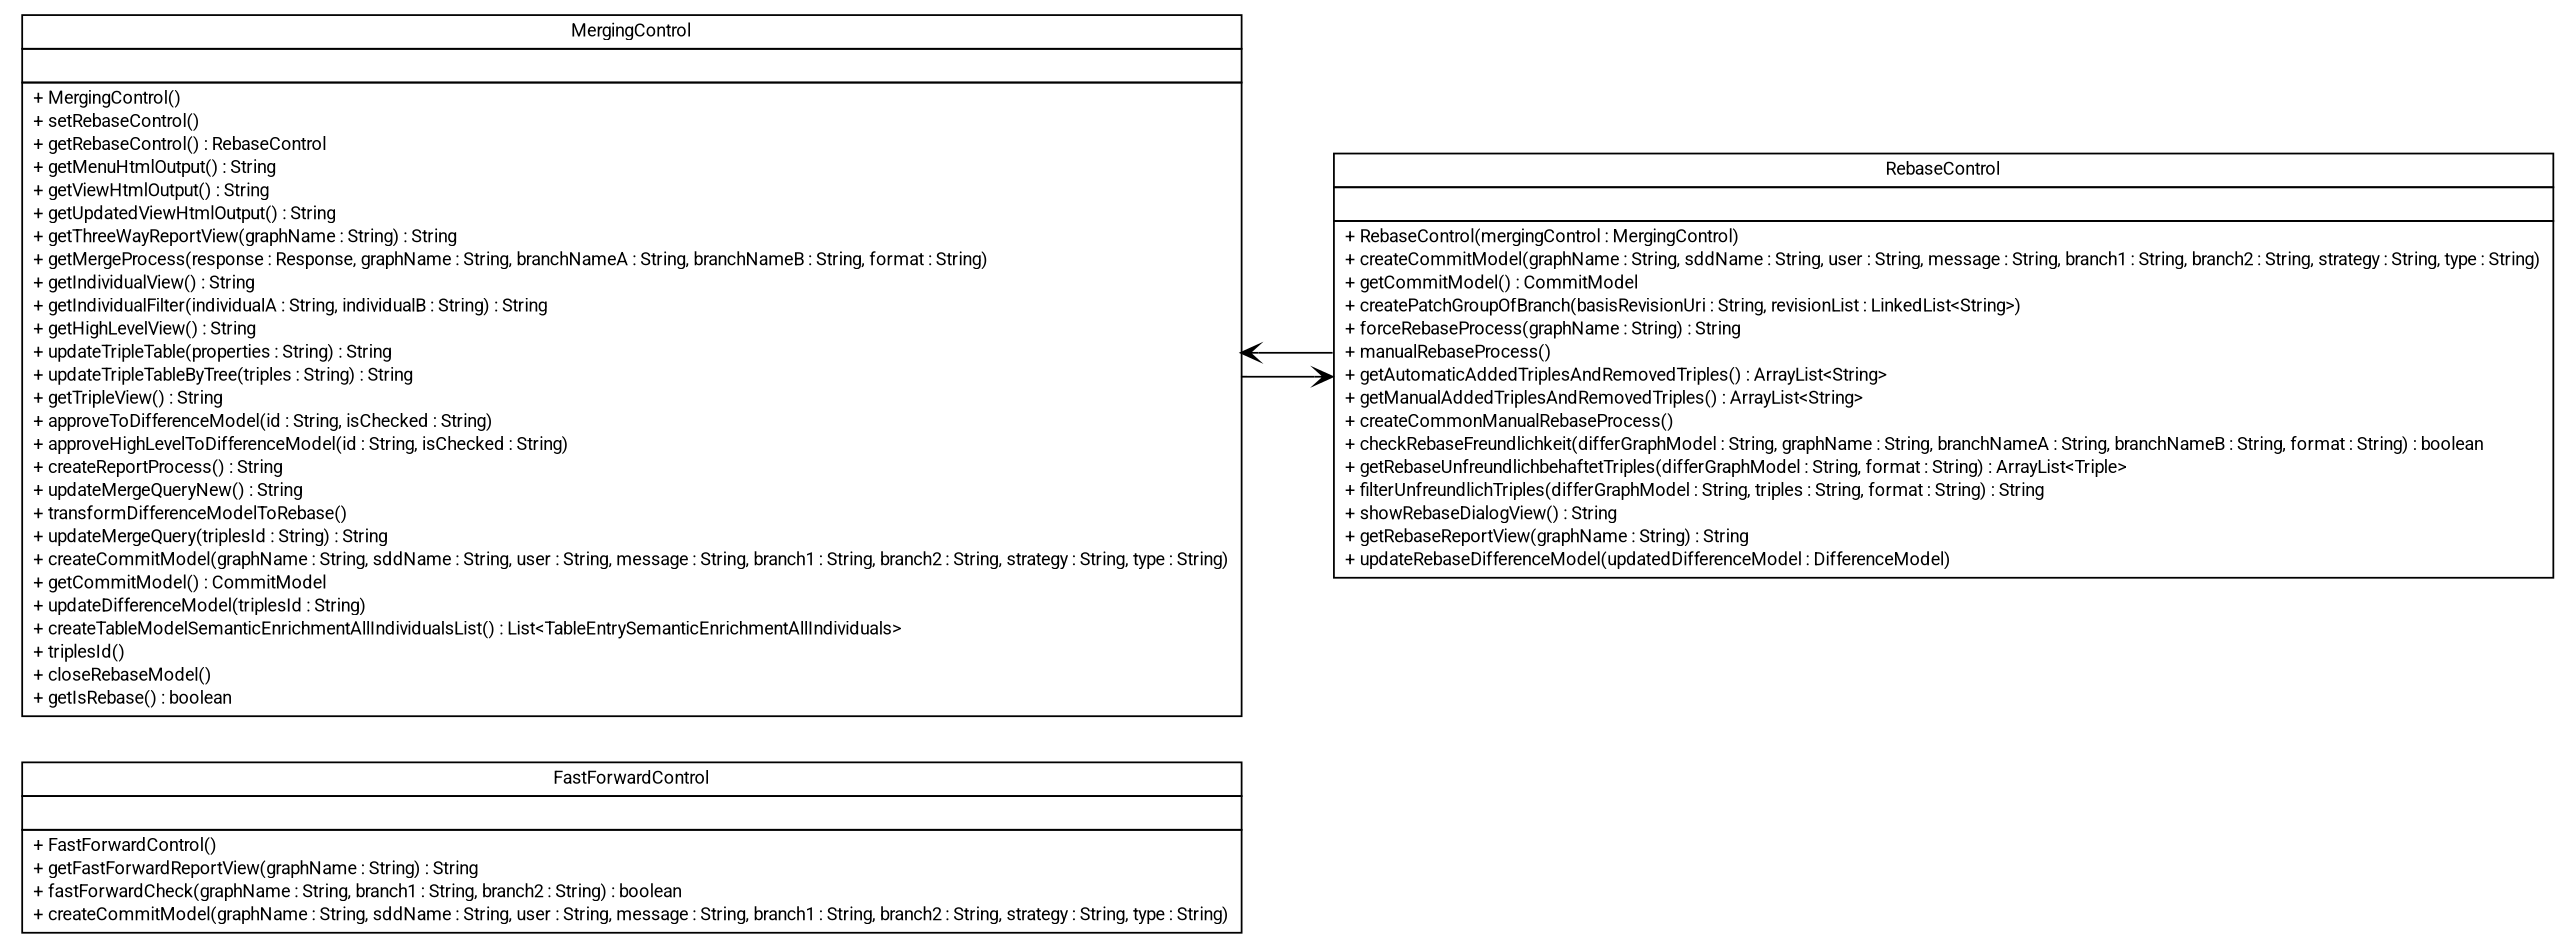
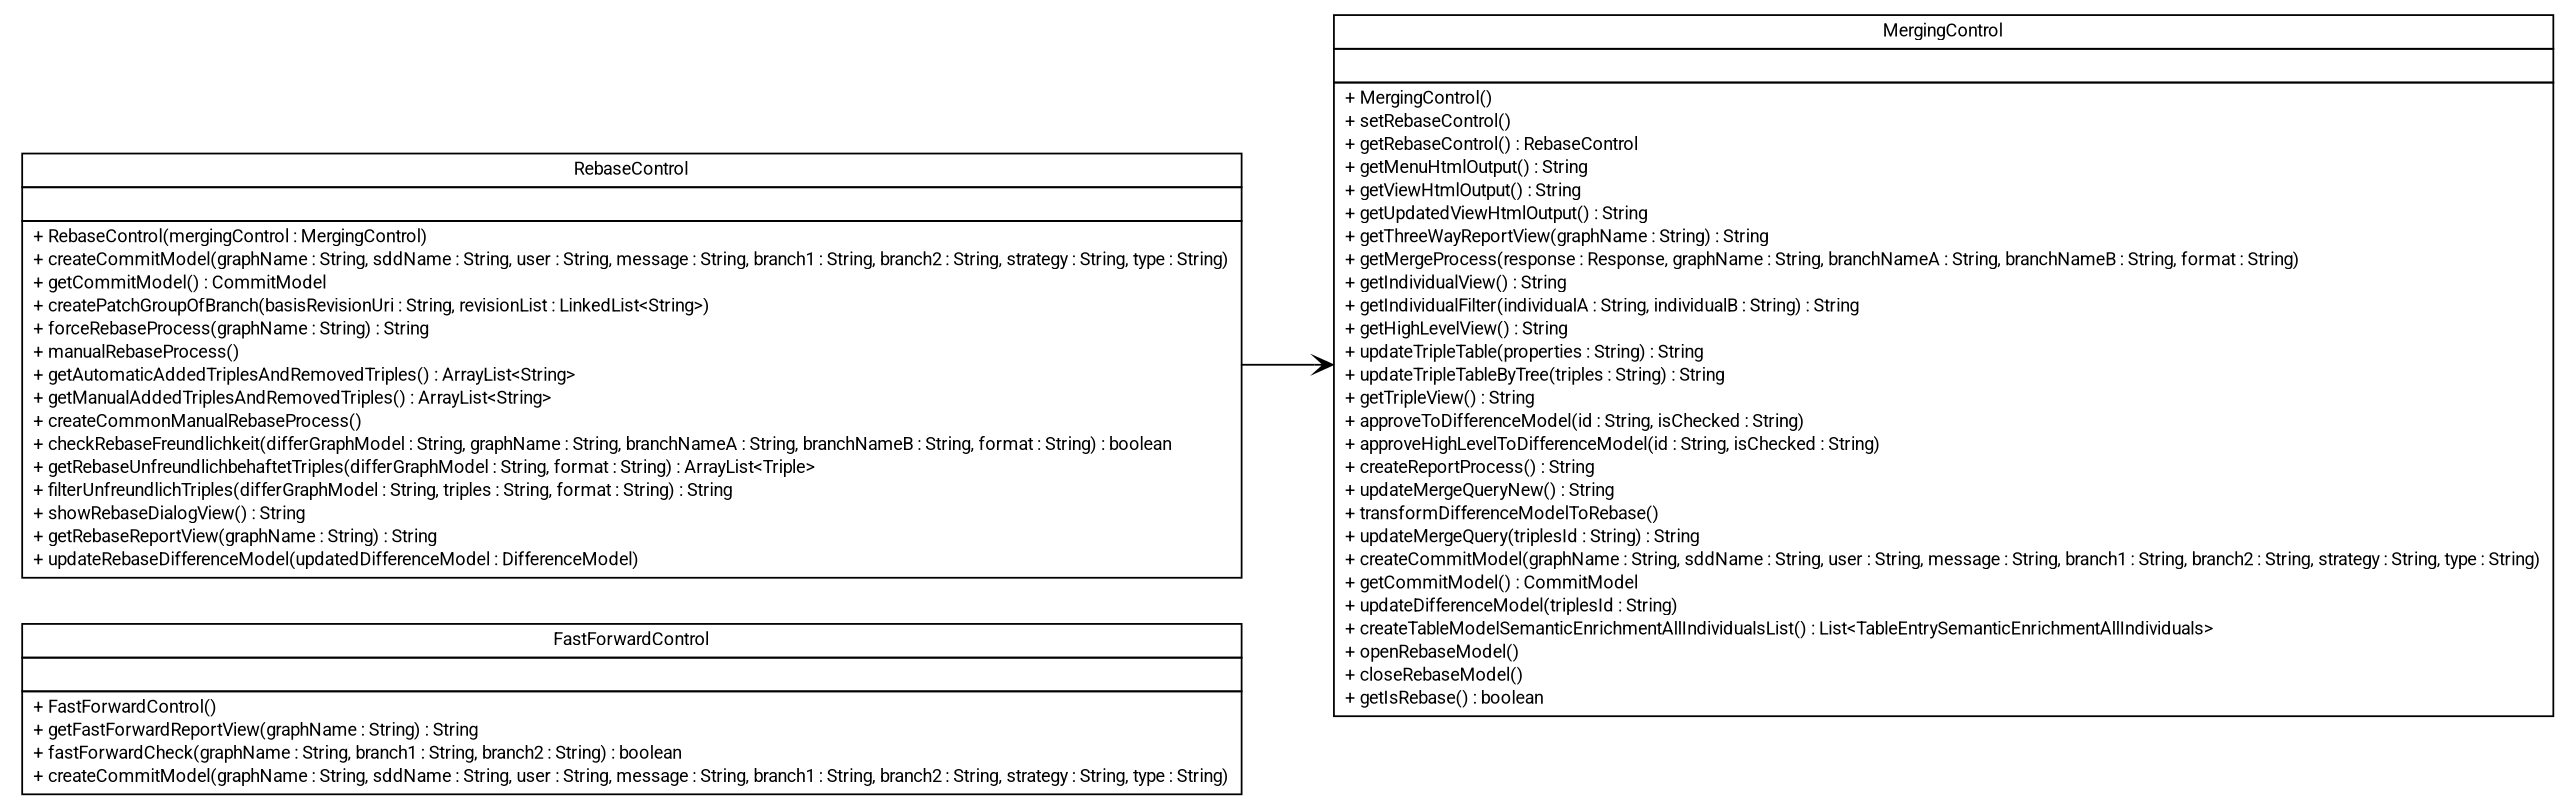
(1278, 377) -> none
(80, 652) -> (1432, 652)
